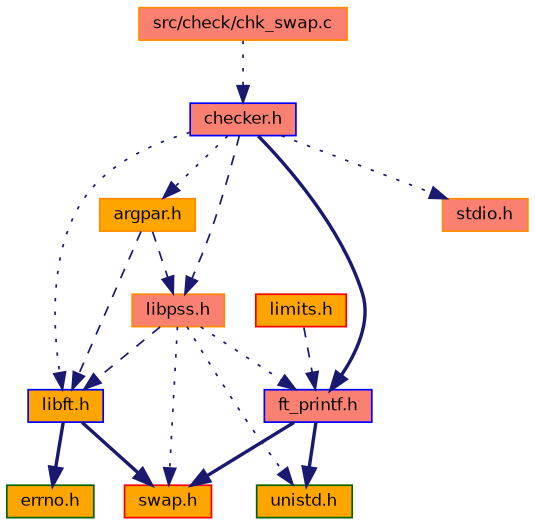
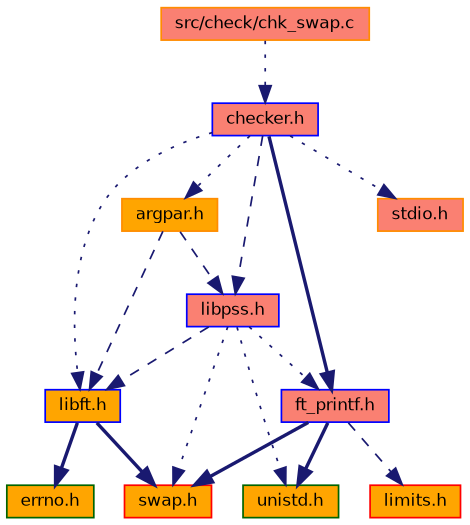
(178, 310) -> (233, 310)
(308, 350) -> (370, 447)
